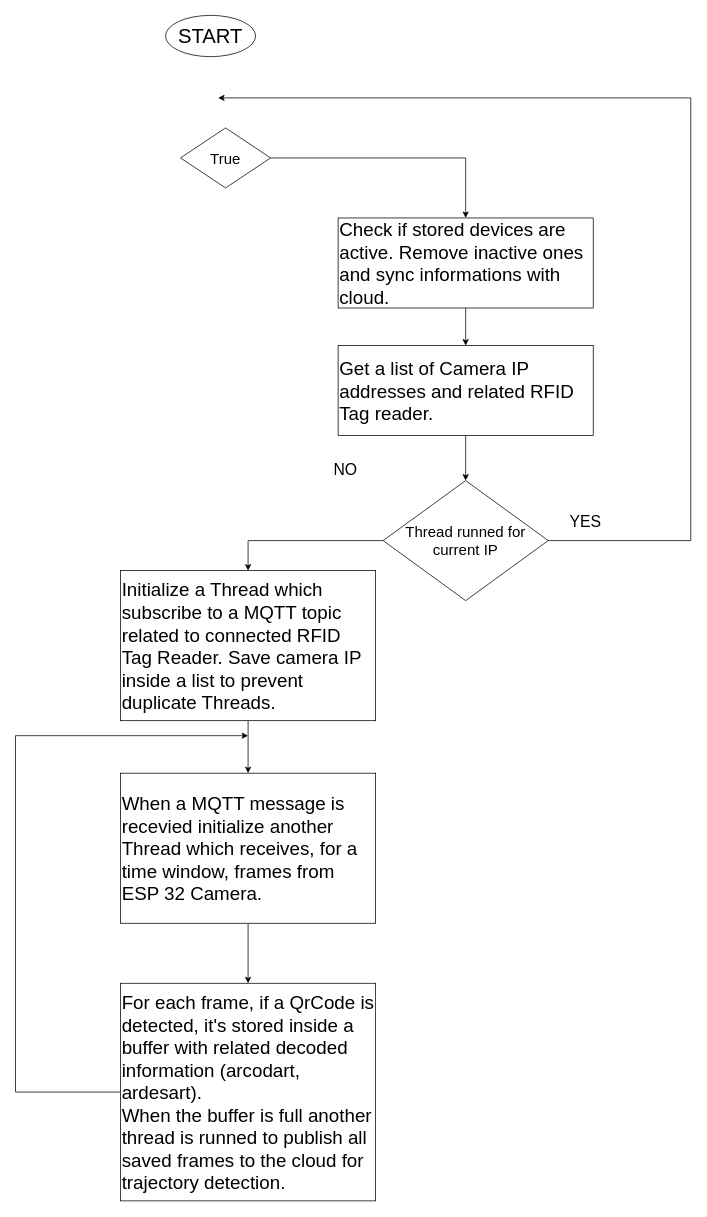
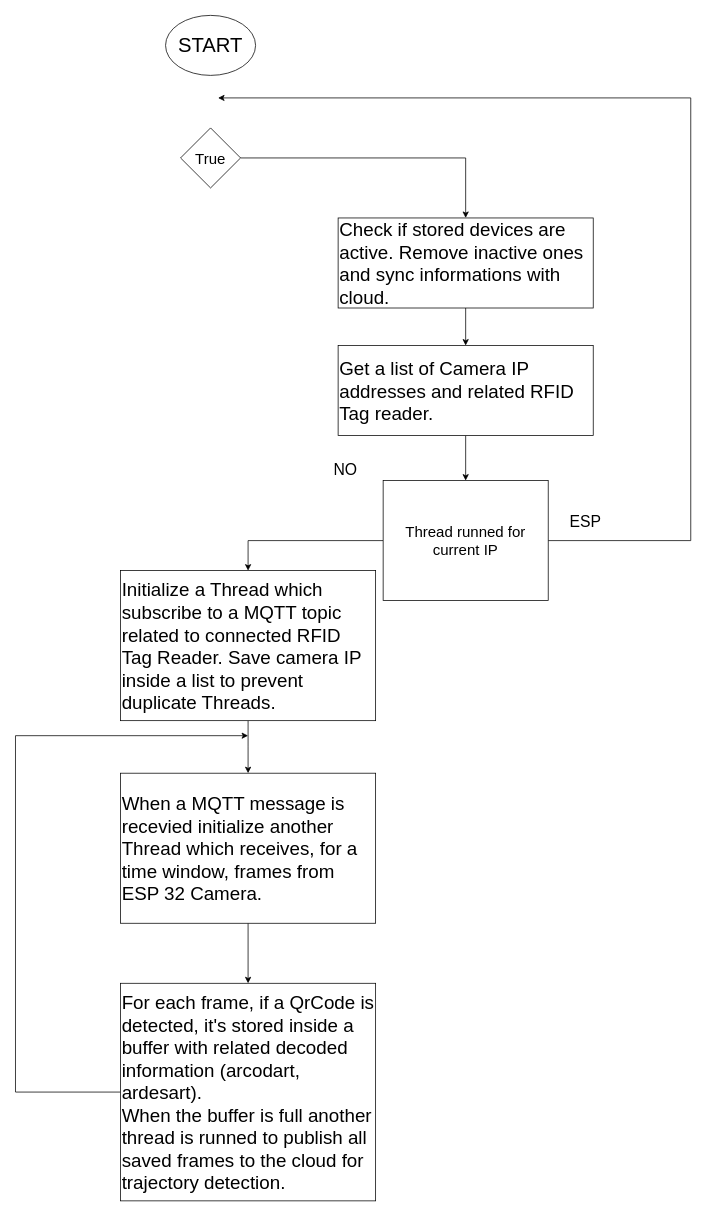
(210, 36) -> (210, 45)
(225, 158) -> (210, 158)
(585, 522) -> (585, 522)
(465, 540) -> (465, 540)
